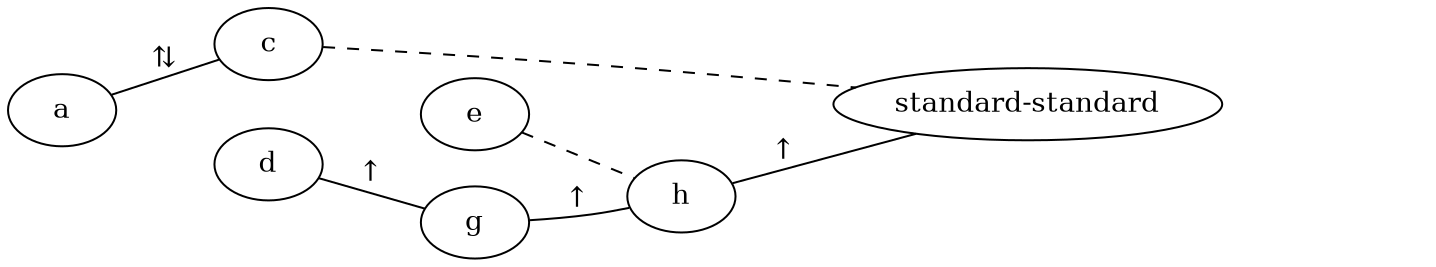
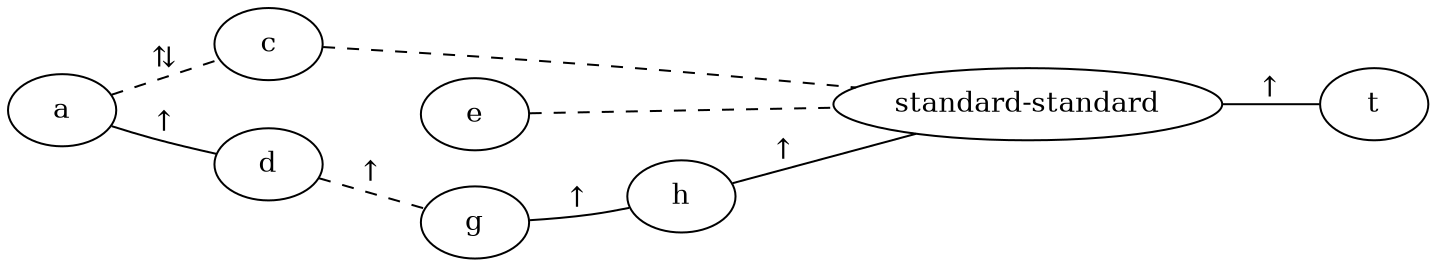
(165, 77) -> (165, 77)
none -> (1374, 104)
none -> (164, 141)
(578, 155) -> (682, 110)
(372, 193) -> (372, 193)
